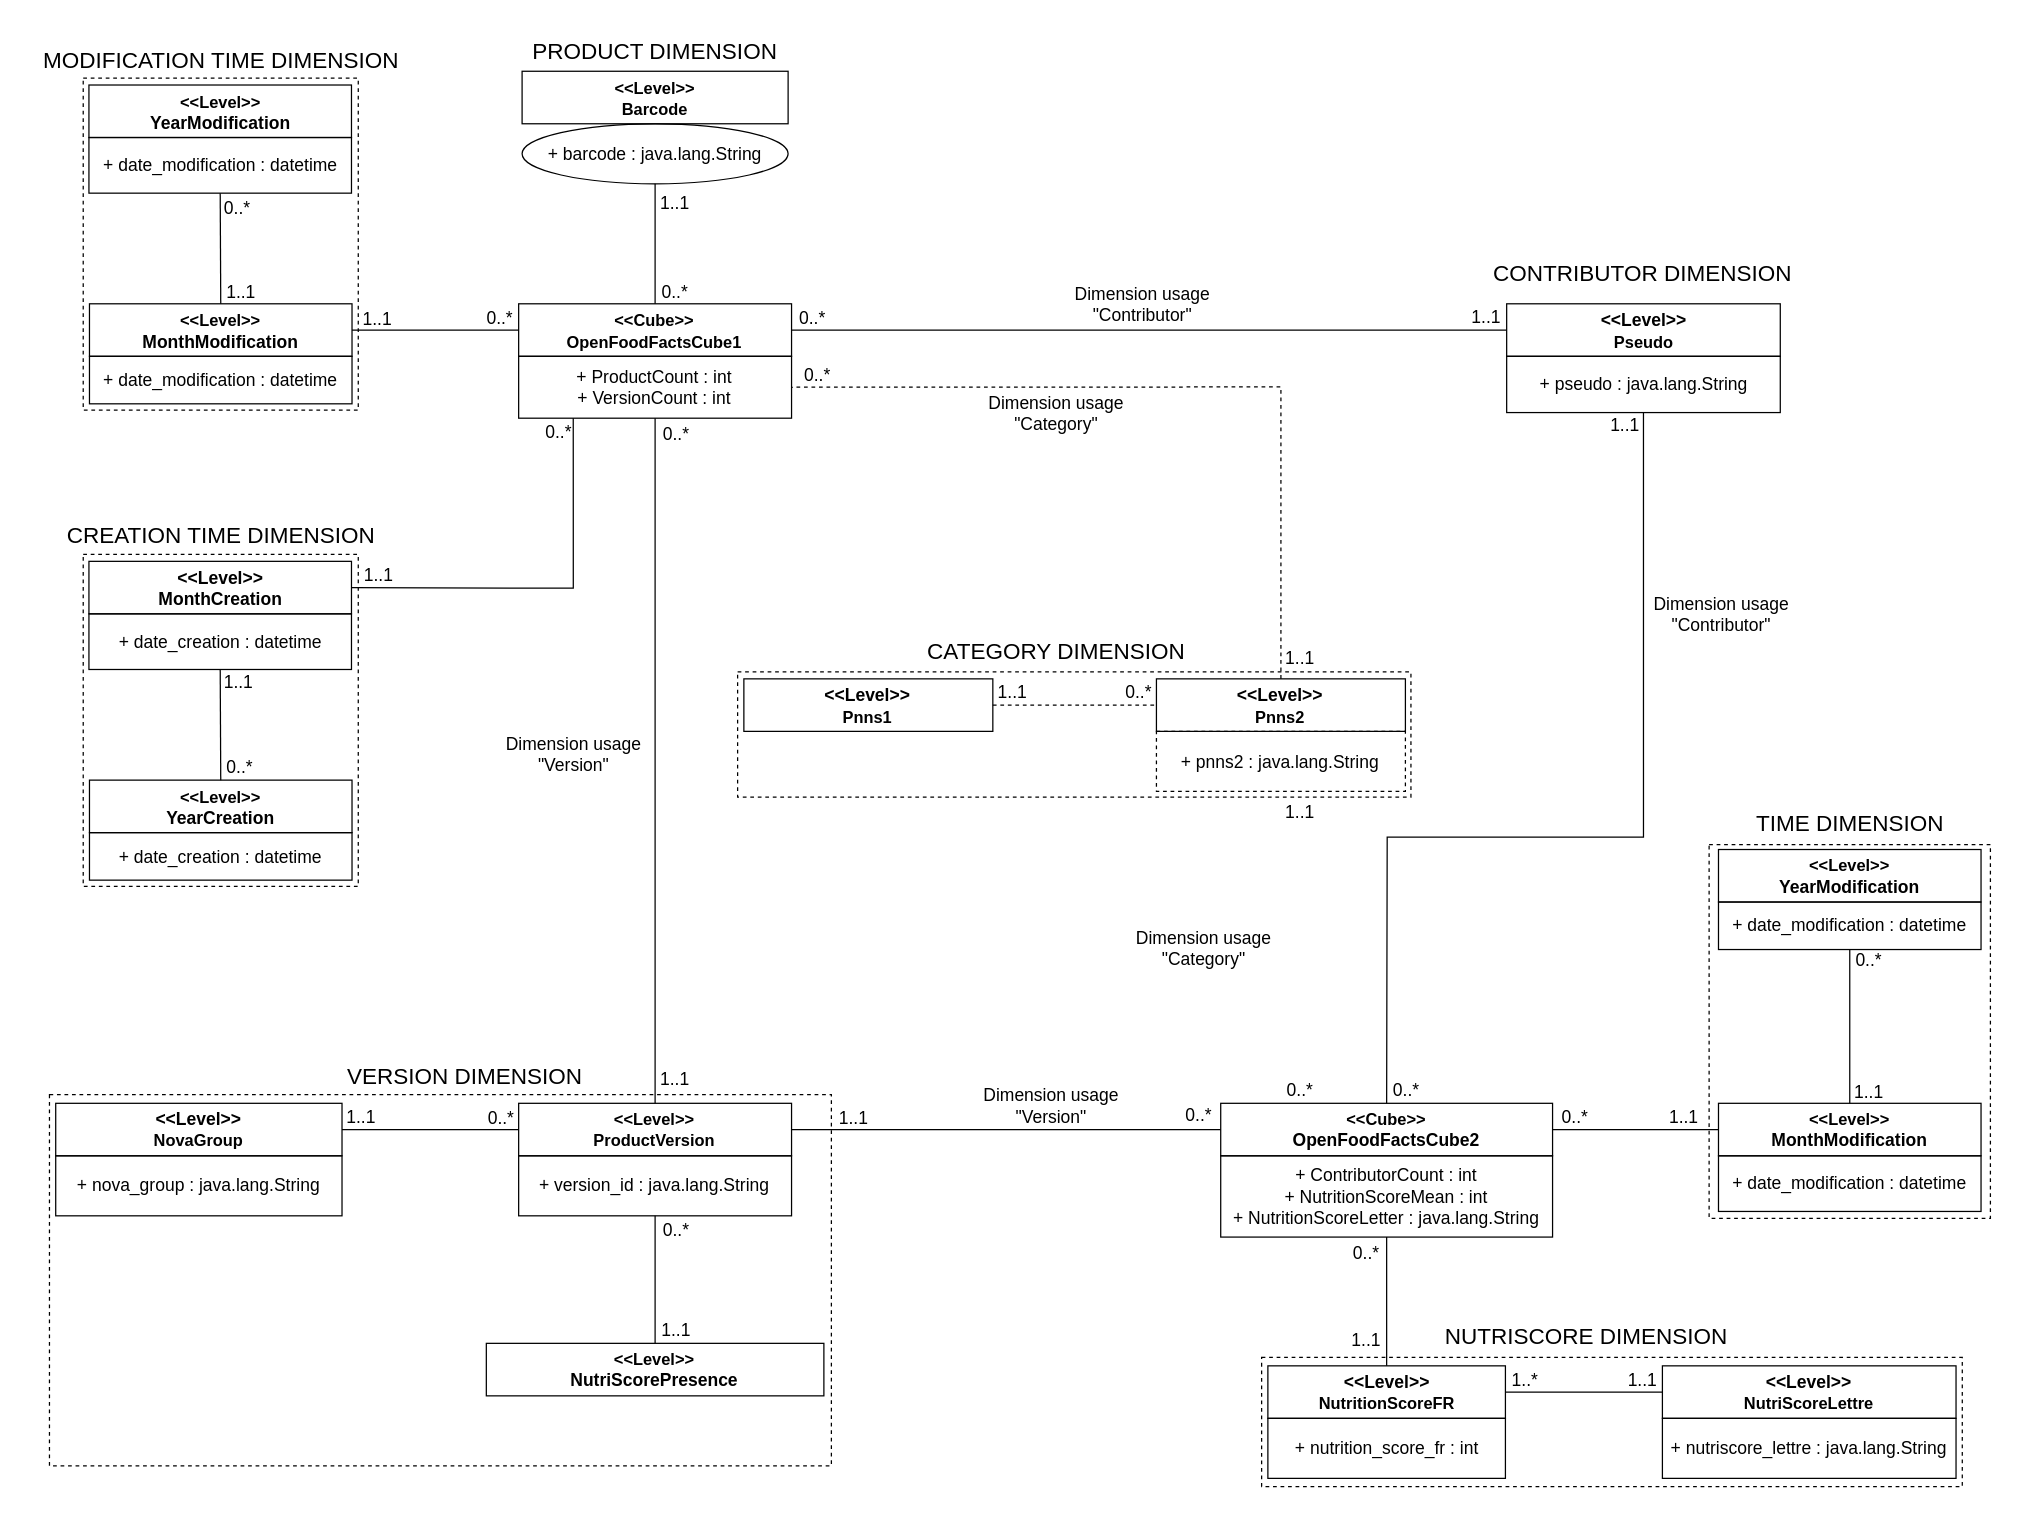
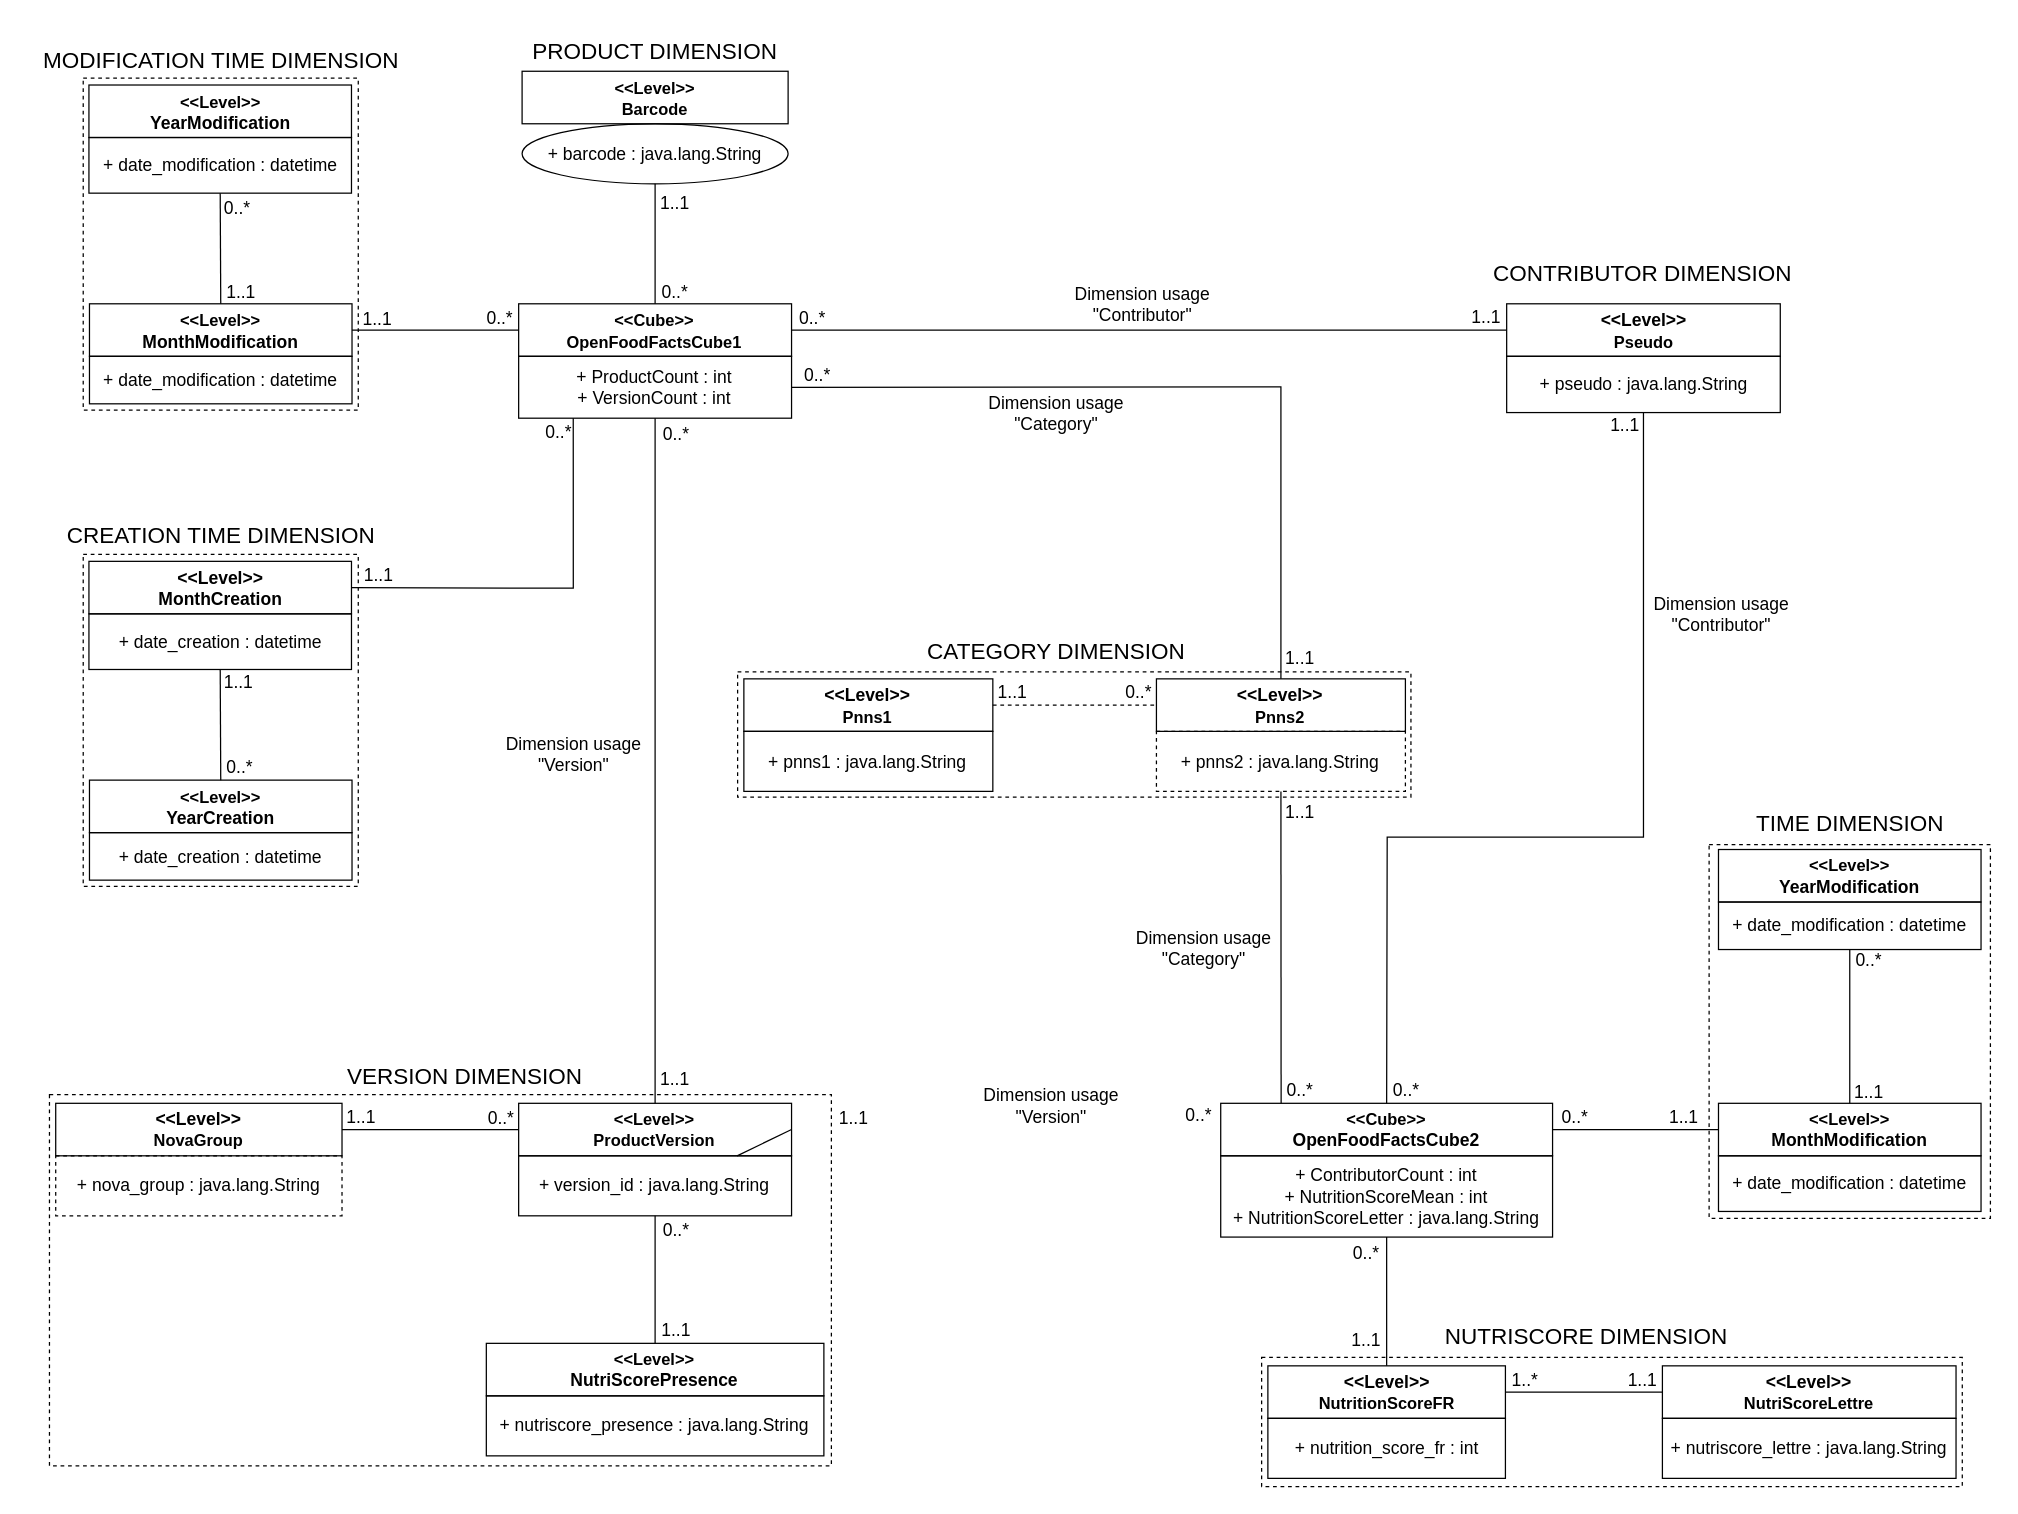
(1181, 387) -> (1181, 387)
none -> (868, 761)
none -> (1281, 948)
(1005, 1129) -> (764, 1143)
(199, 1186) -> (199, 1186)
none -> (655, 1426)
